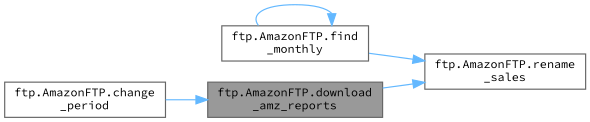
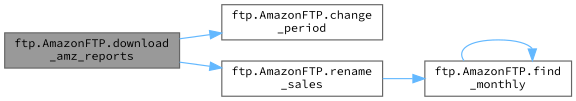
(391, 56) -> (398, 79)
(181, 100) -> (195, 37)
